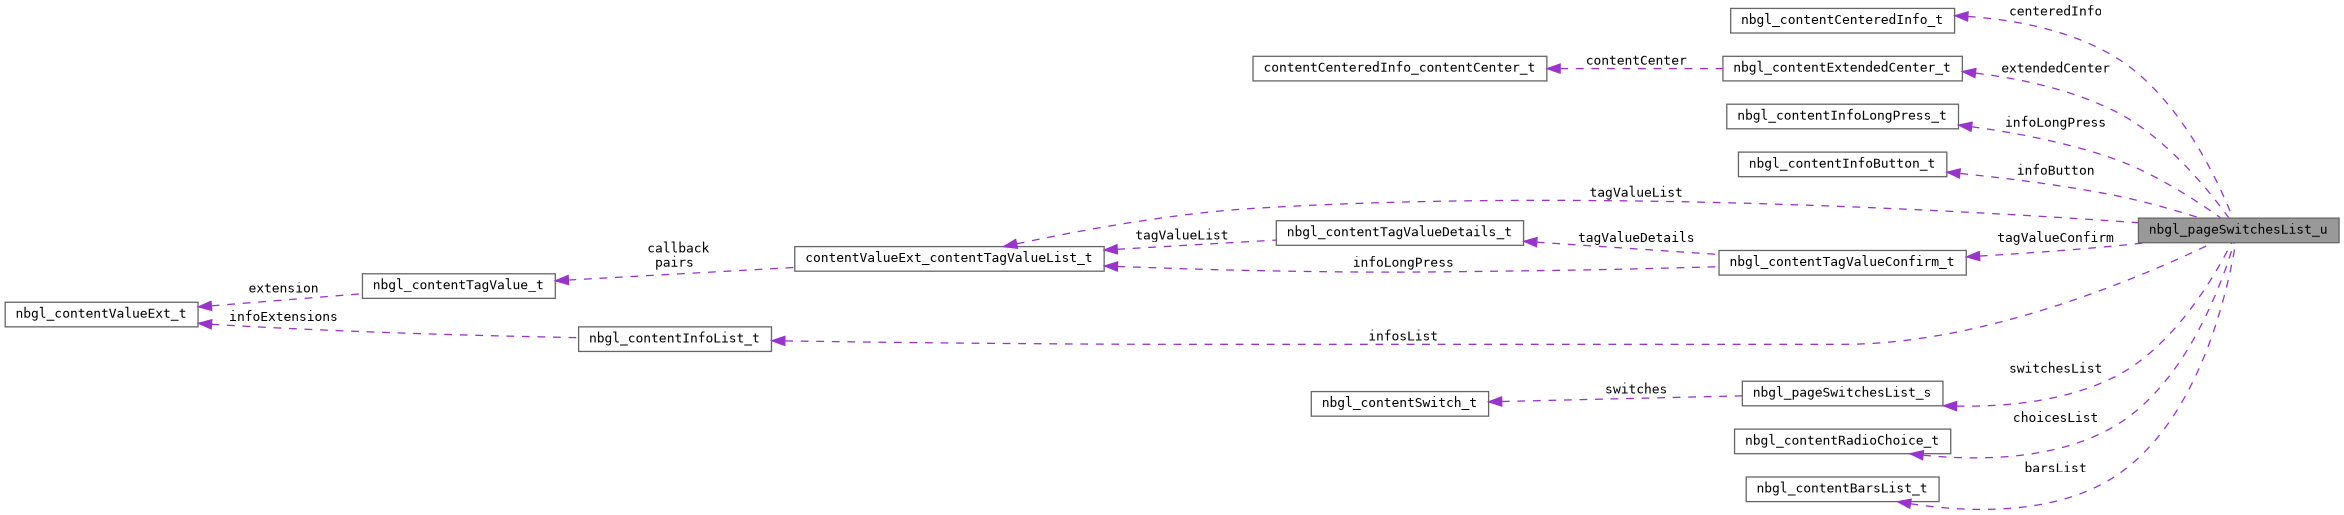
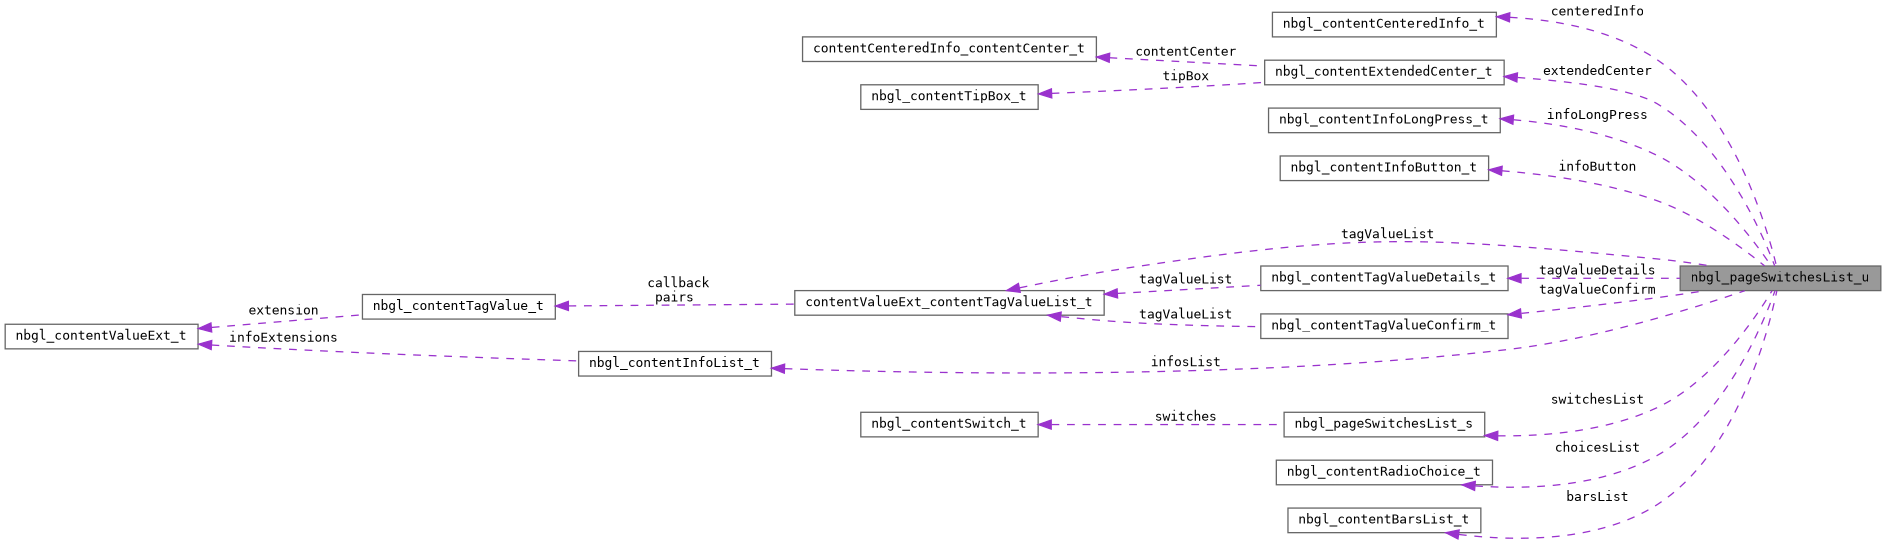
none -> (949, 97)
(1628, 248) -> (1601, 278)
(1400, 263) -> (1182, 315)
